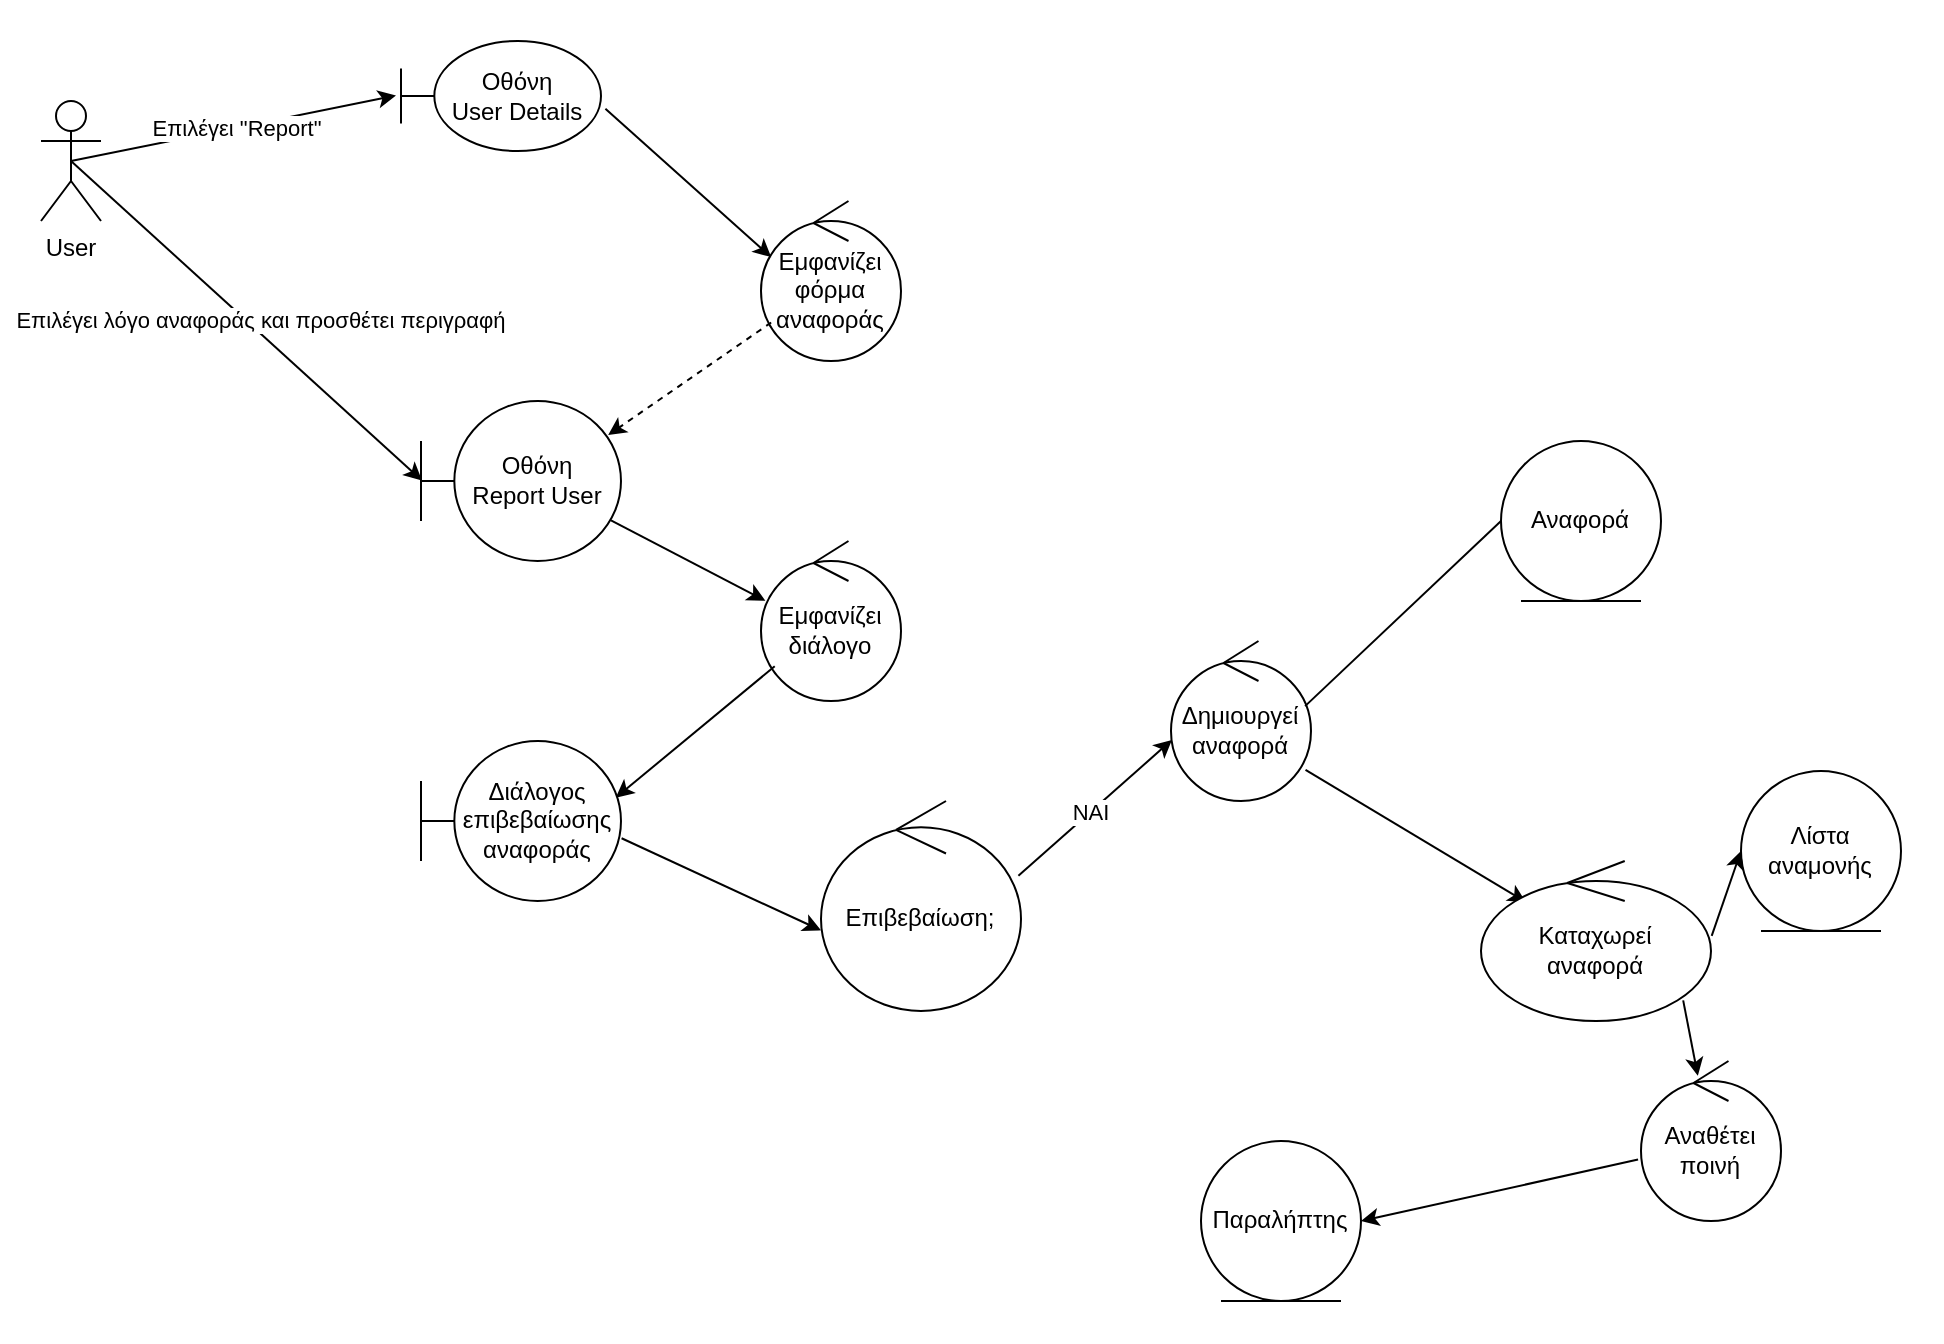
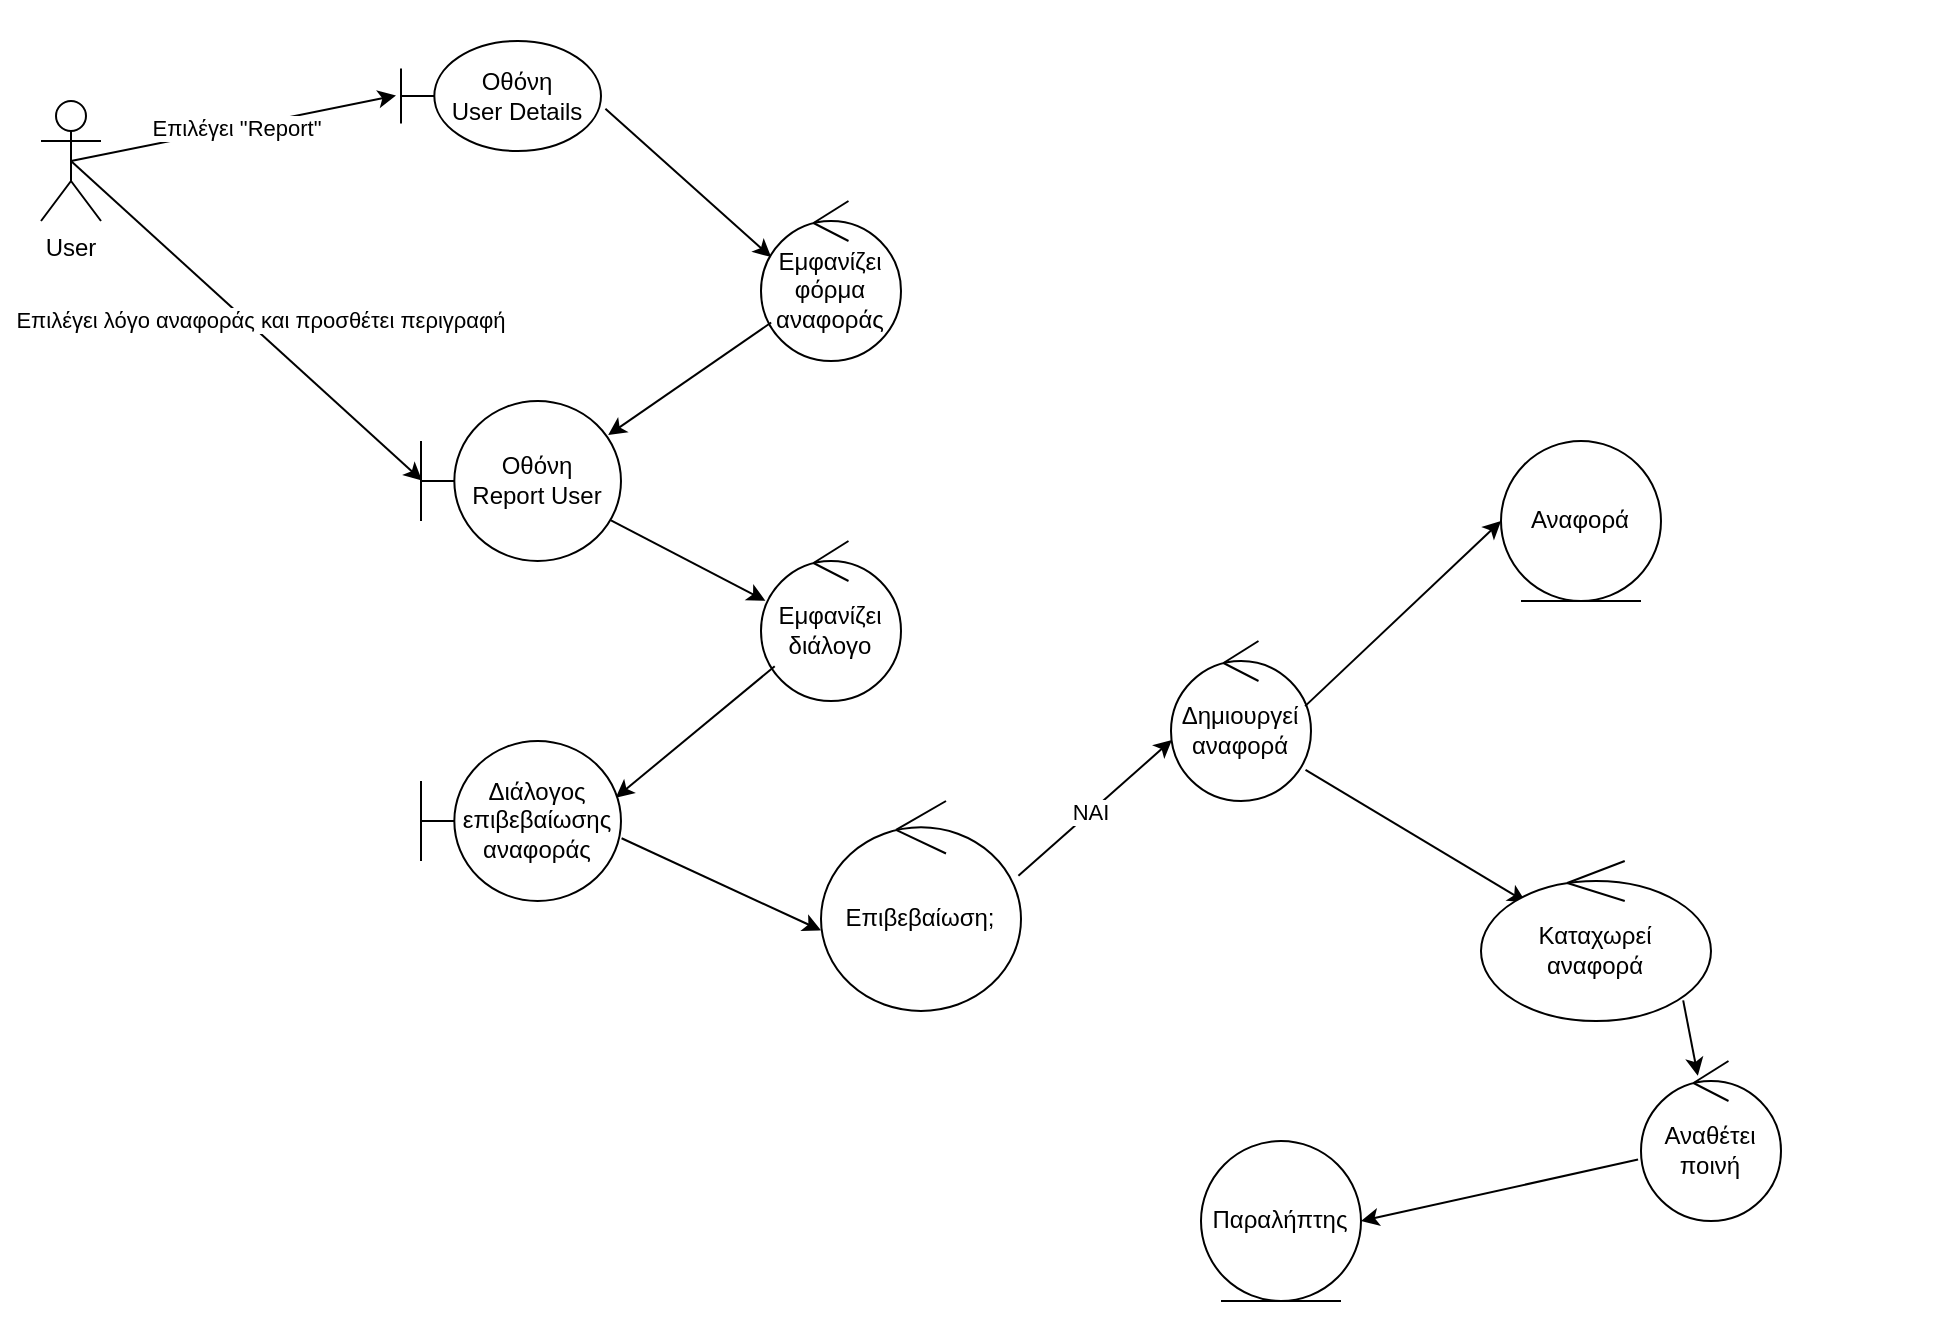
(695, 375) -> (695, 375)
(1495, 527) -> (1490, 531)
(1821, 851) -> none
(1724, 900) -> none
